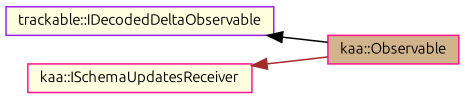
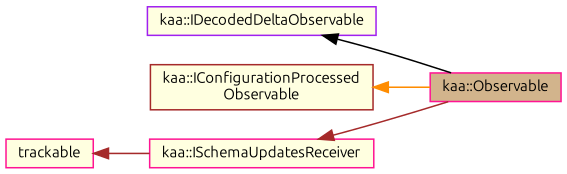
(140, 21) -> (262, 21)
none -> (262, 87)
none -> (50, 153)
